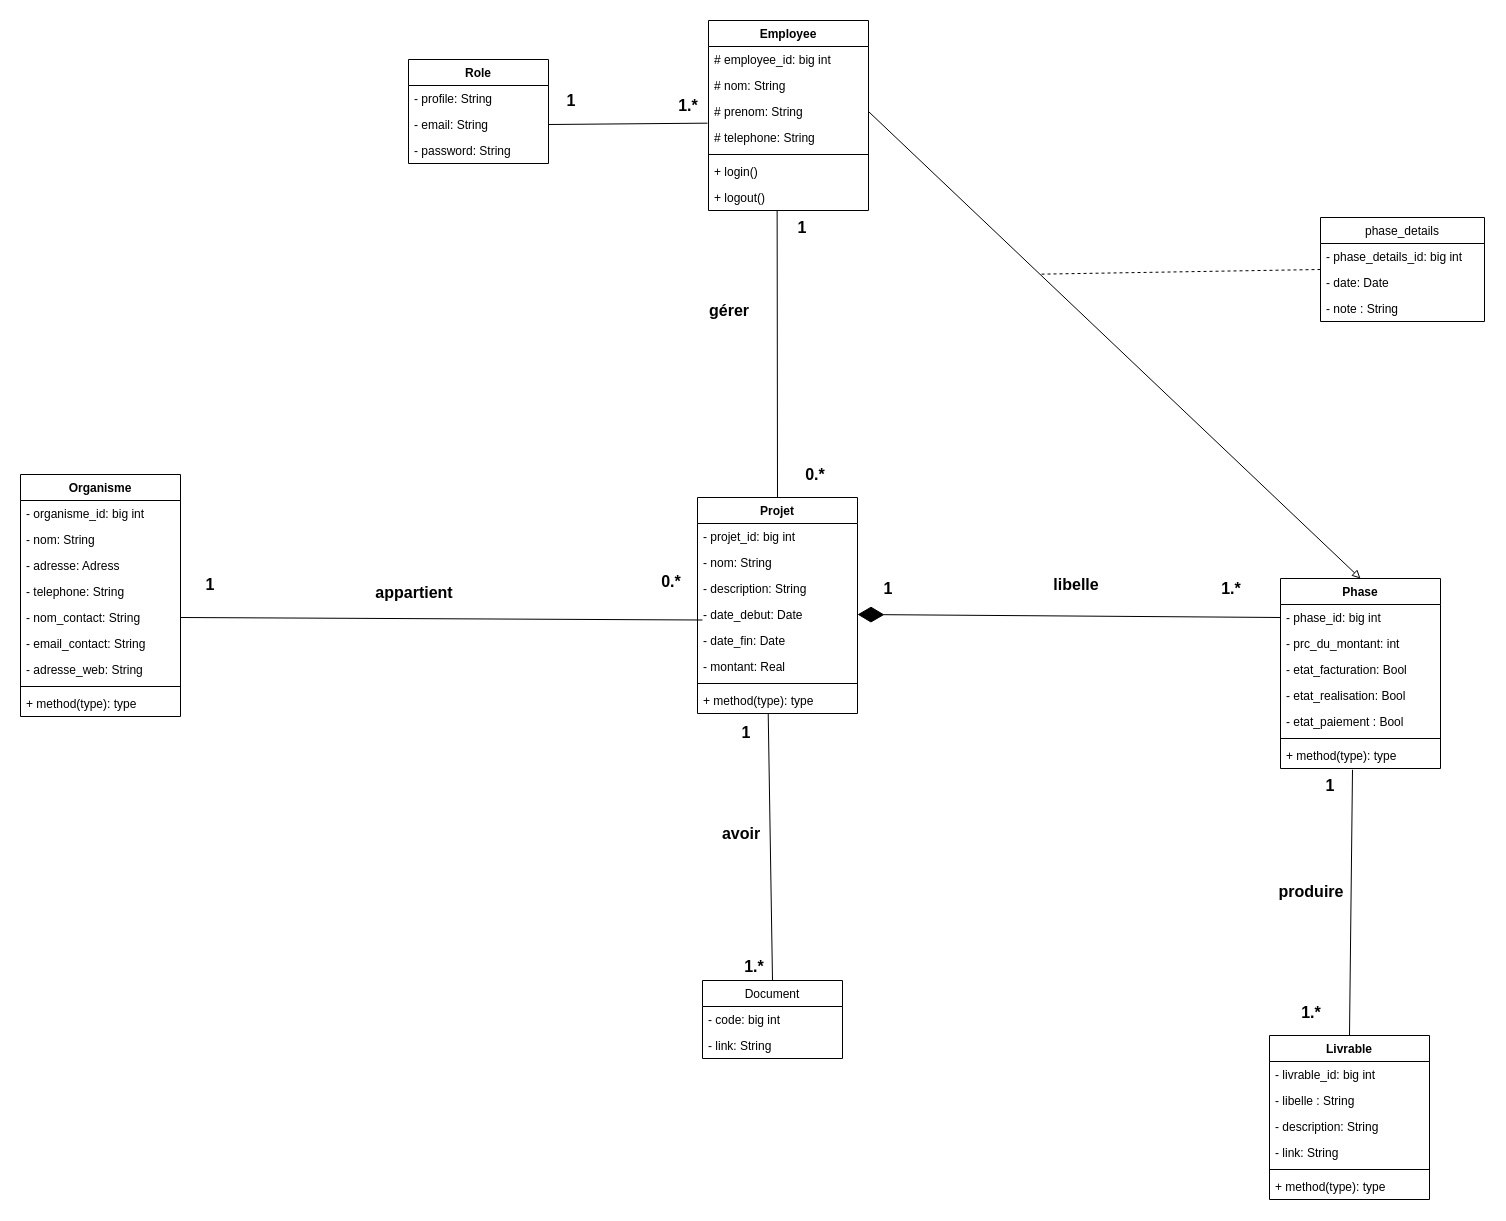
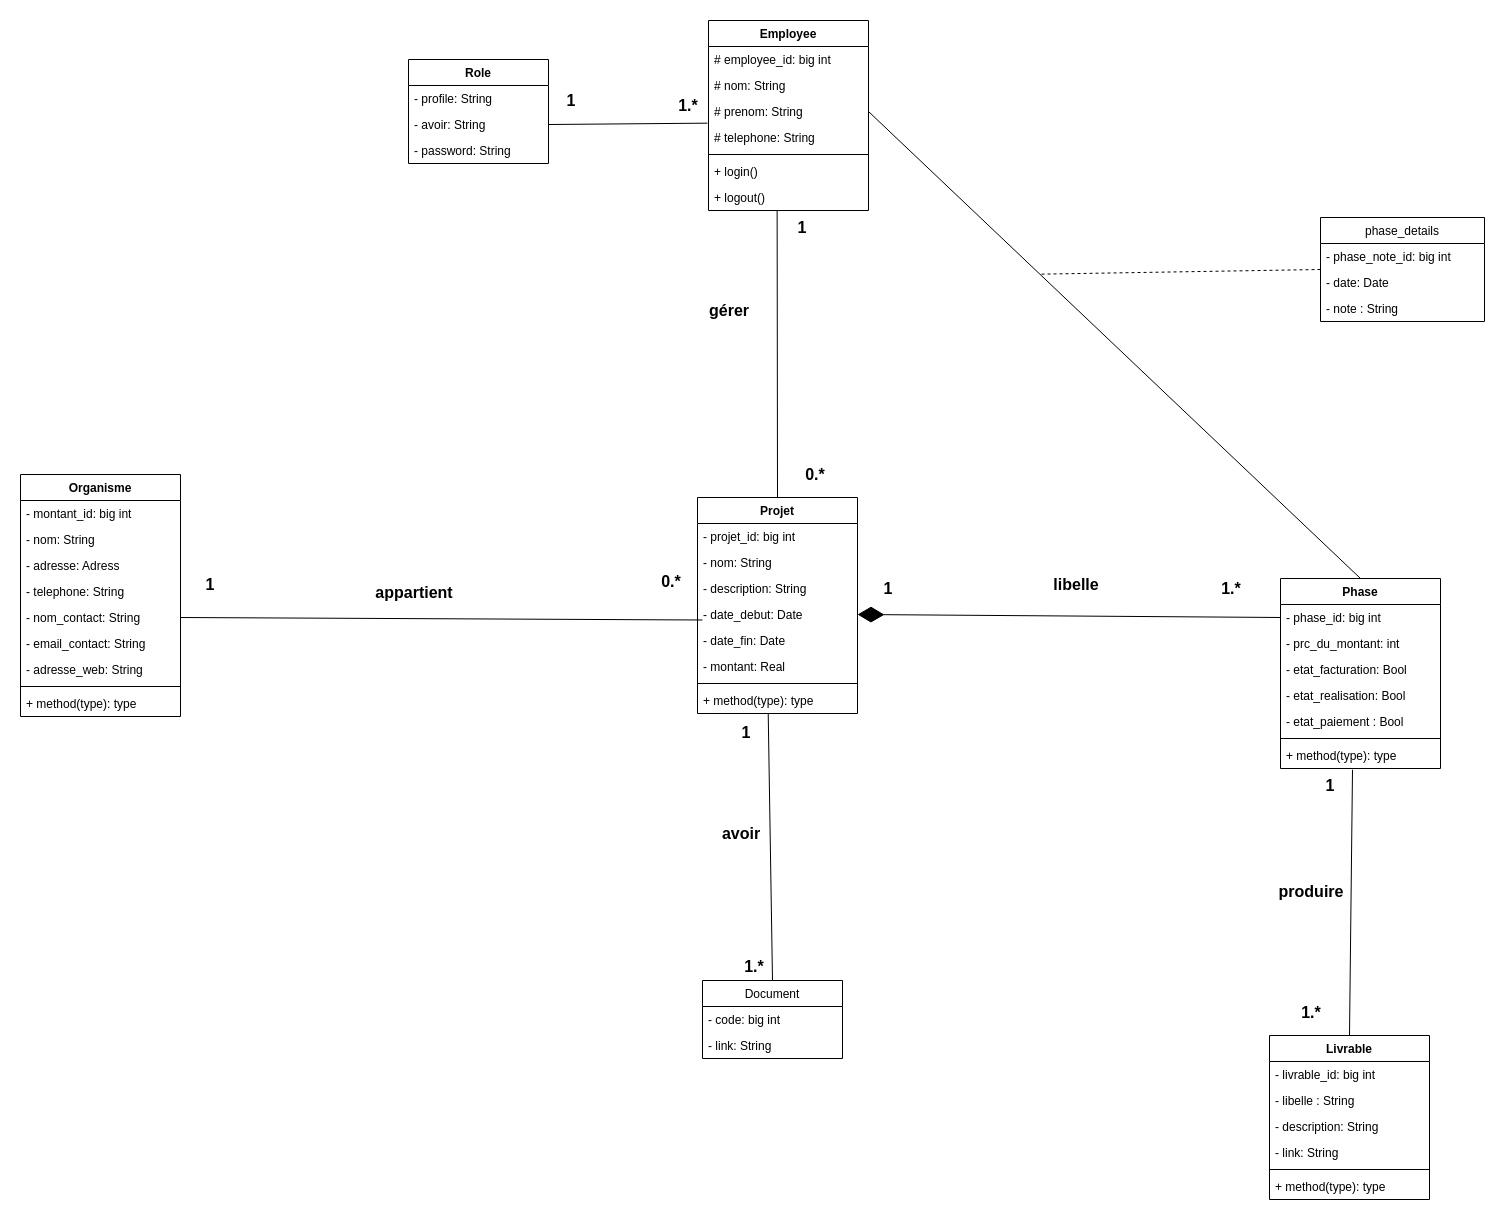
(455, 125) -> (457, 125)
(1404, 257) -> (1397, 257)
(91, 514) -> (86, 514)
(1353, 572) -> (1356, 574)
